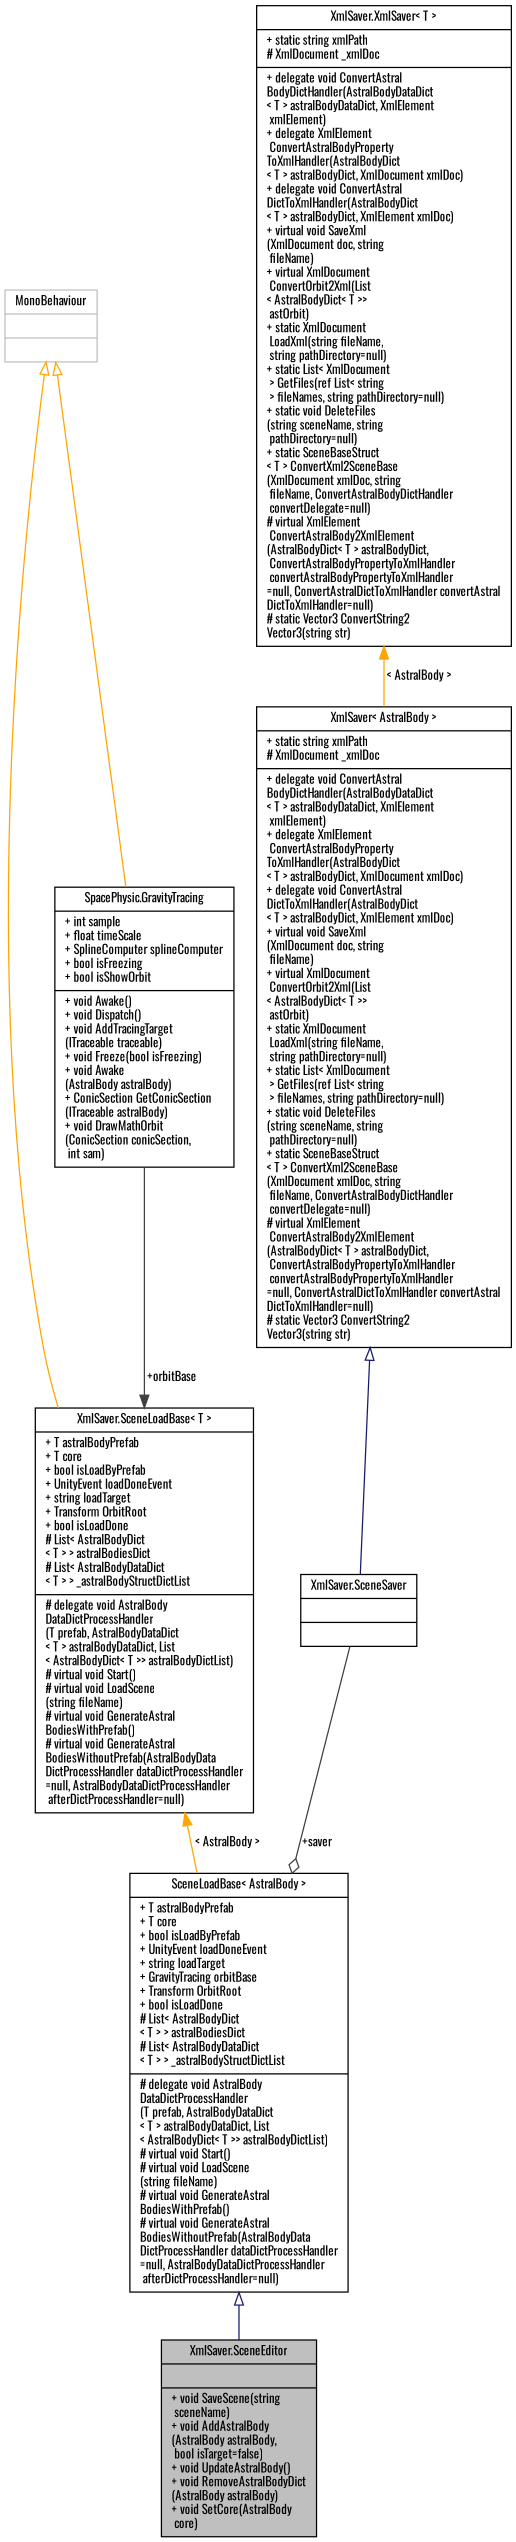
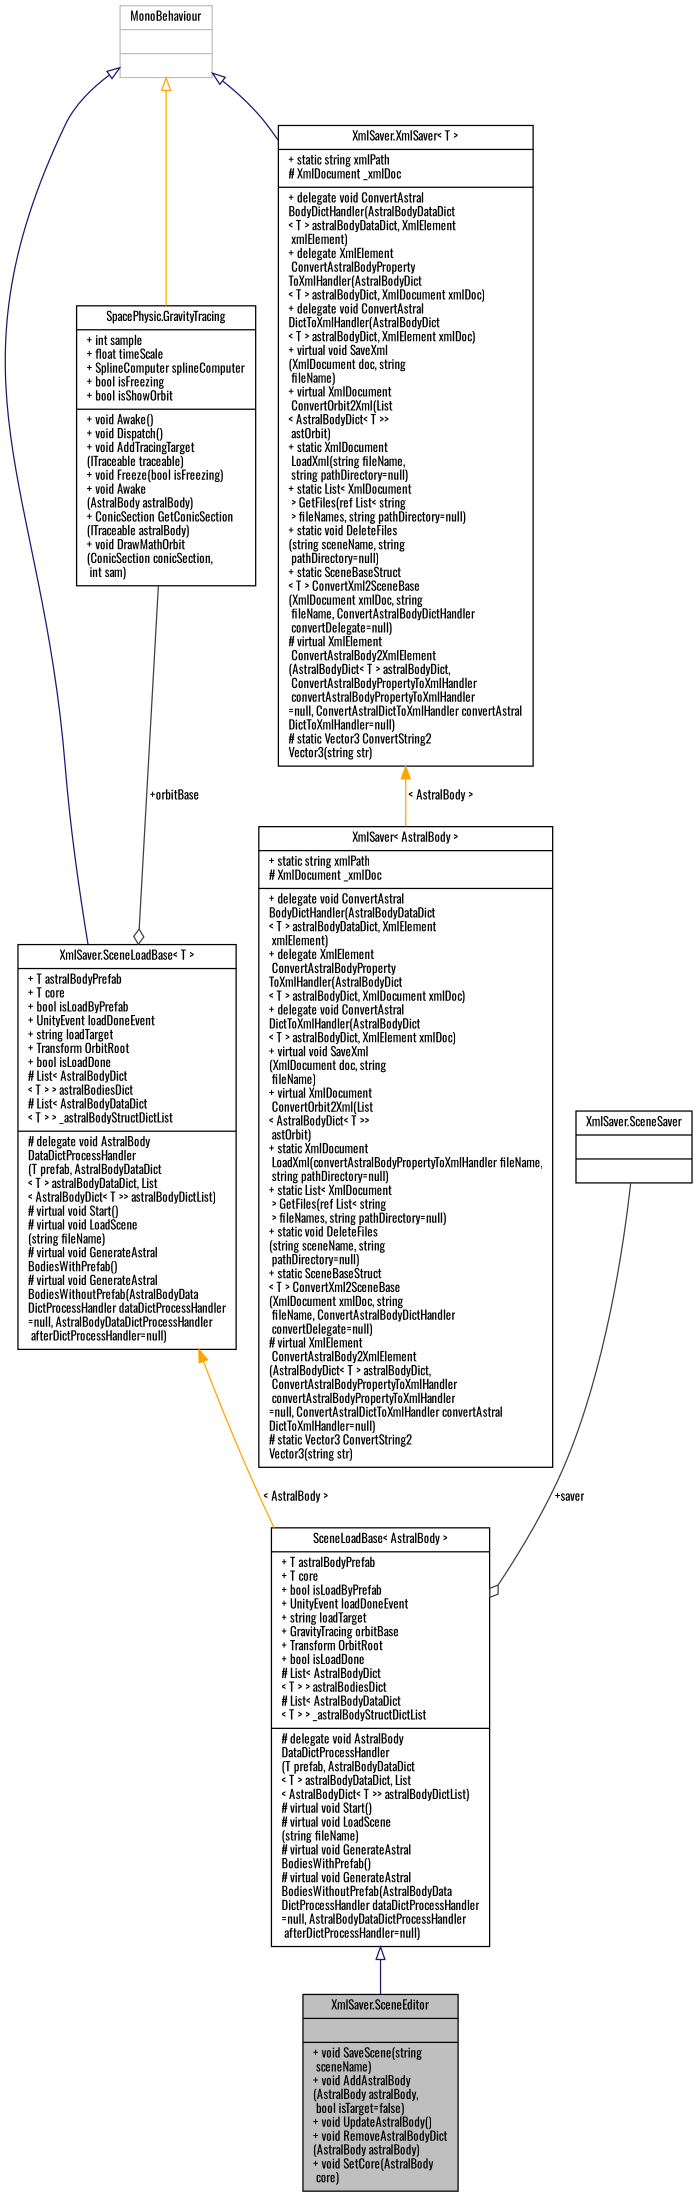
none -> (253, 108)
(9, 893) -> (21, 499)
(325, 1044) -> (406, 1163)
(144, 1281) -> (149, 757)
(365, 1467) -> none
